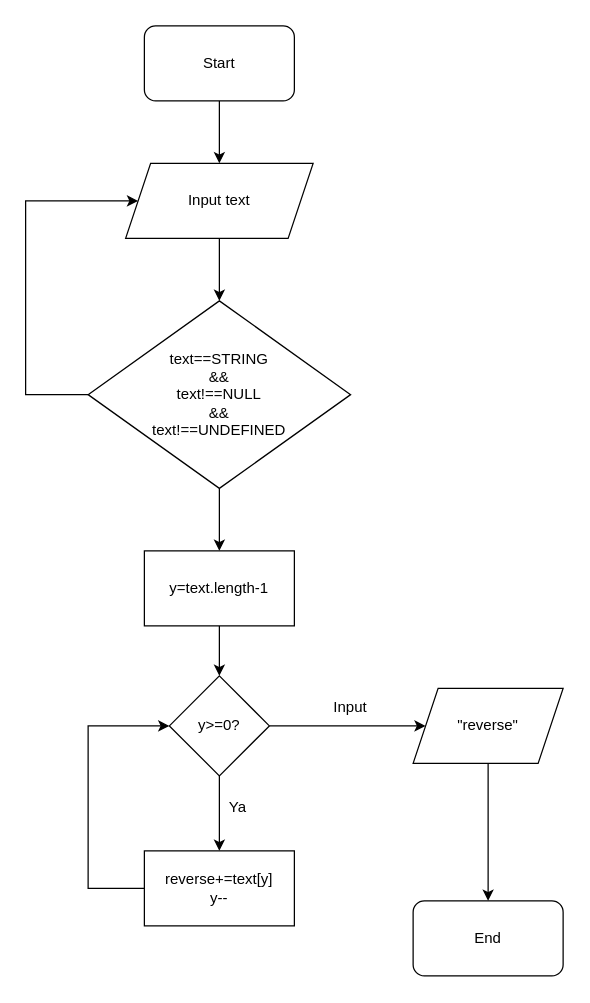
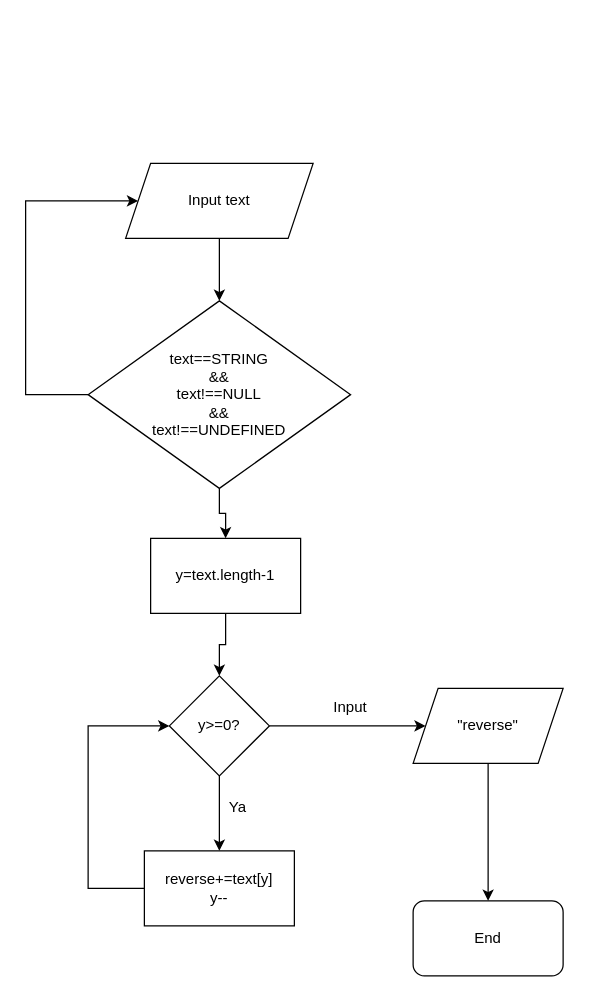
(219, 63) -> none
(219, 128) -> none
(219, 588) -> (226, 576)
